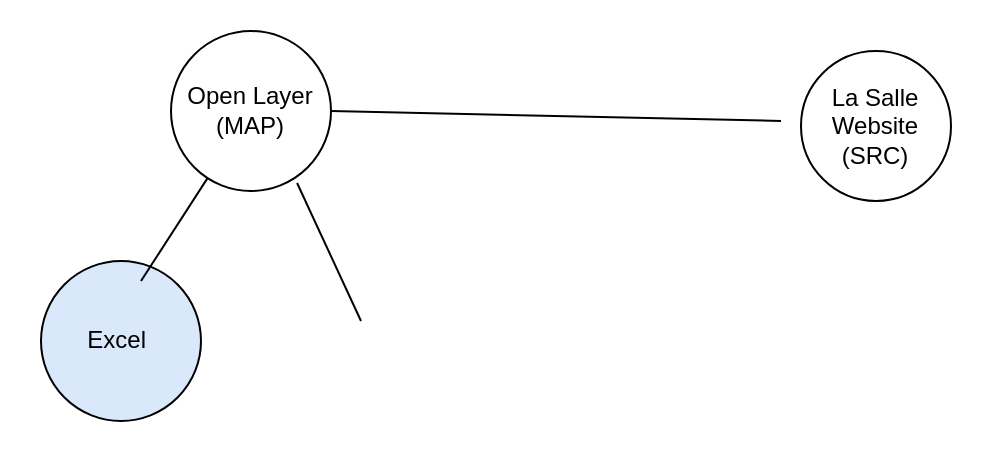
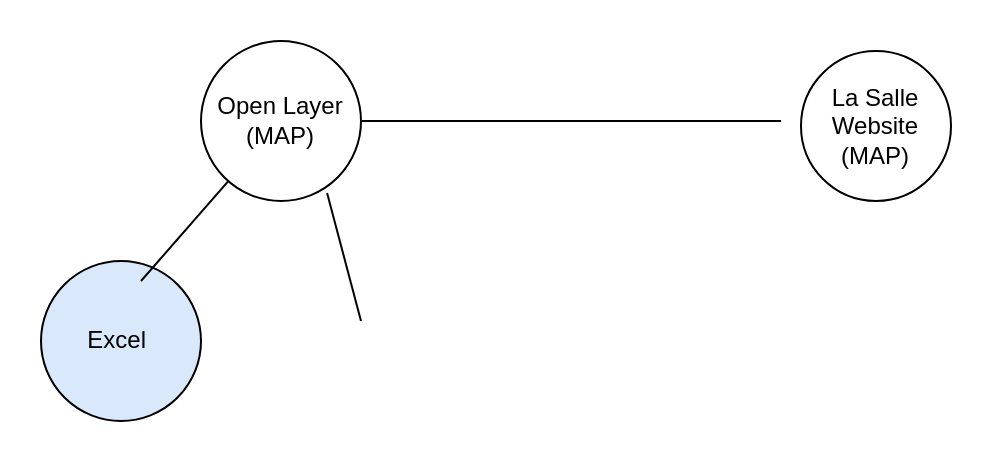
(251, 111) -> (281, 121)
(876, 127) -> (876, 127)
